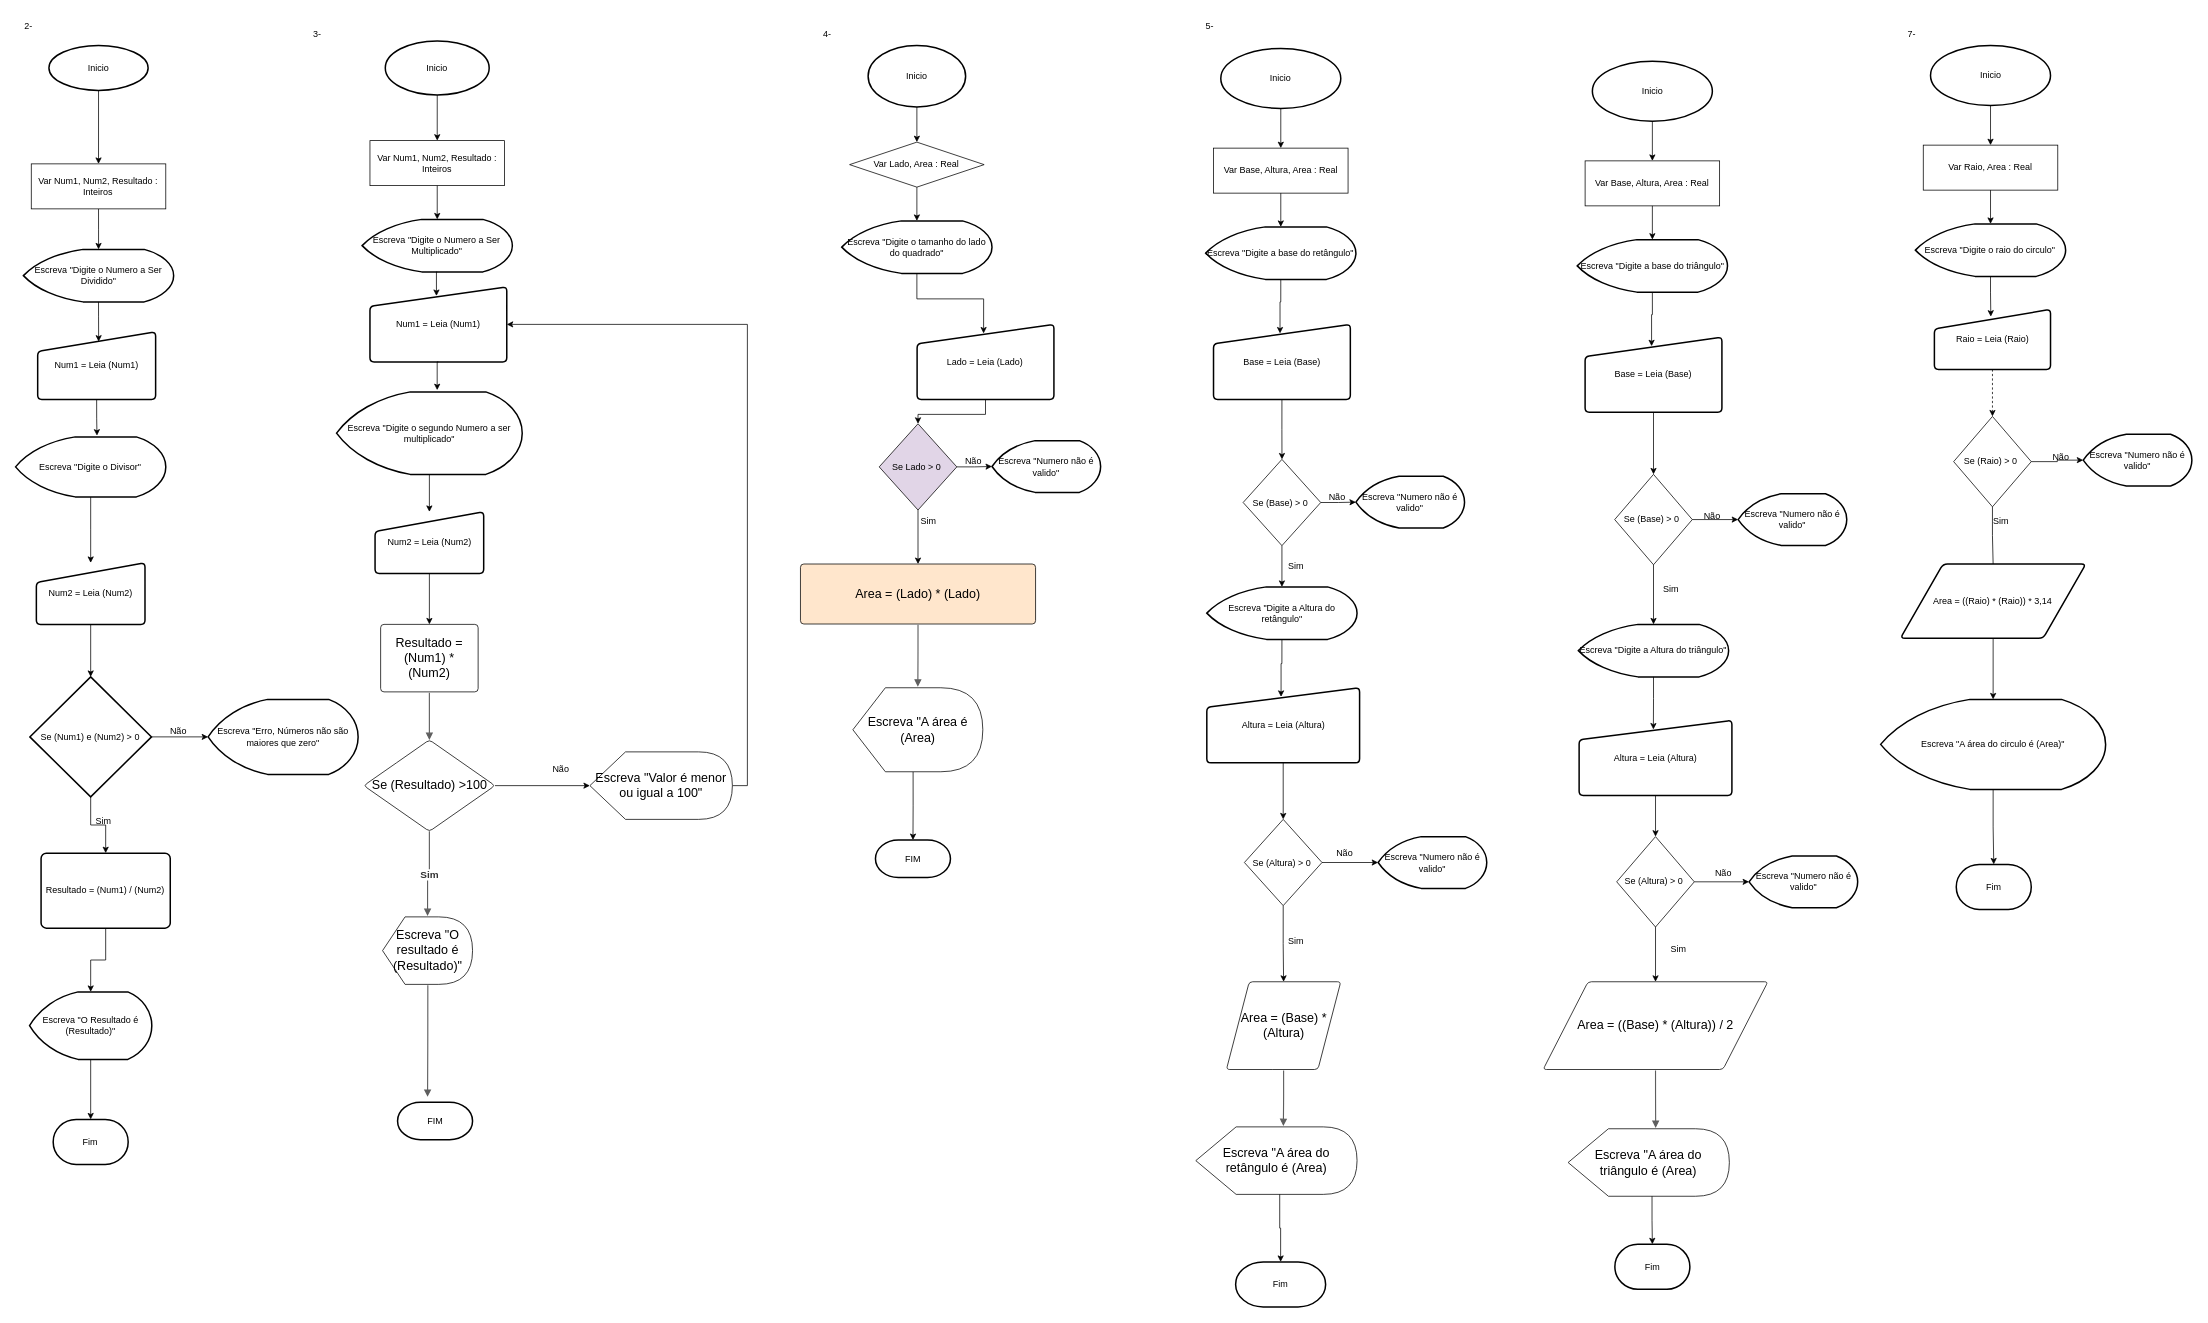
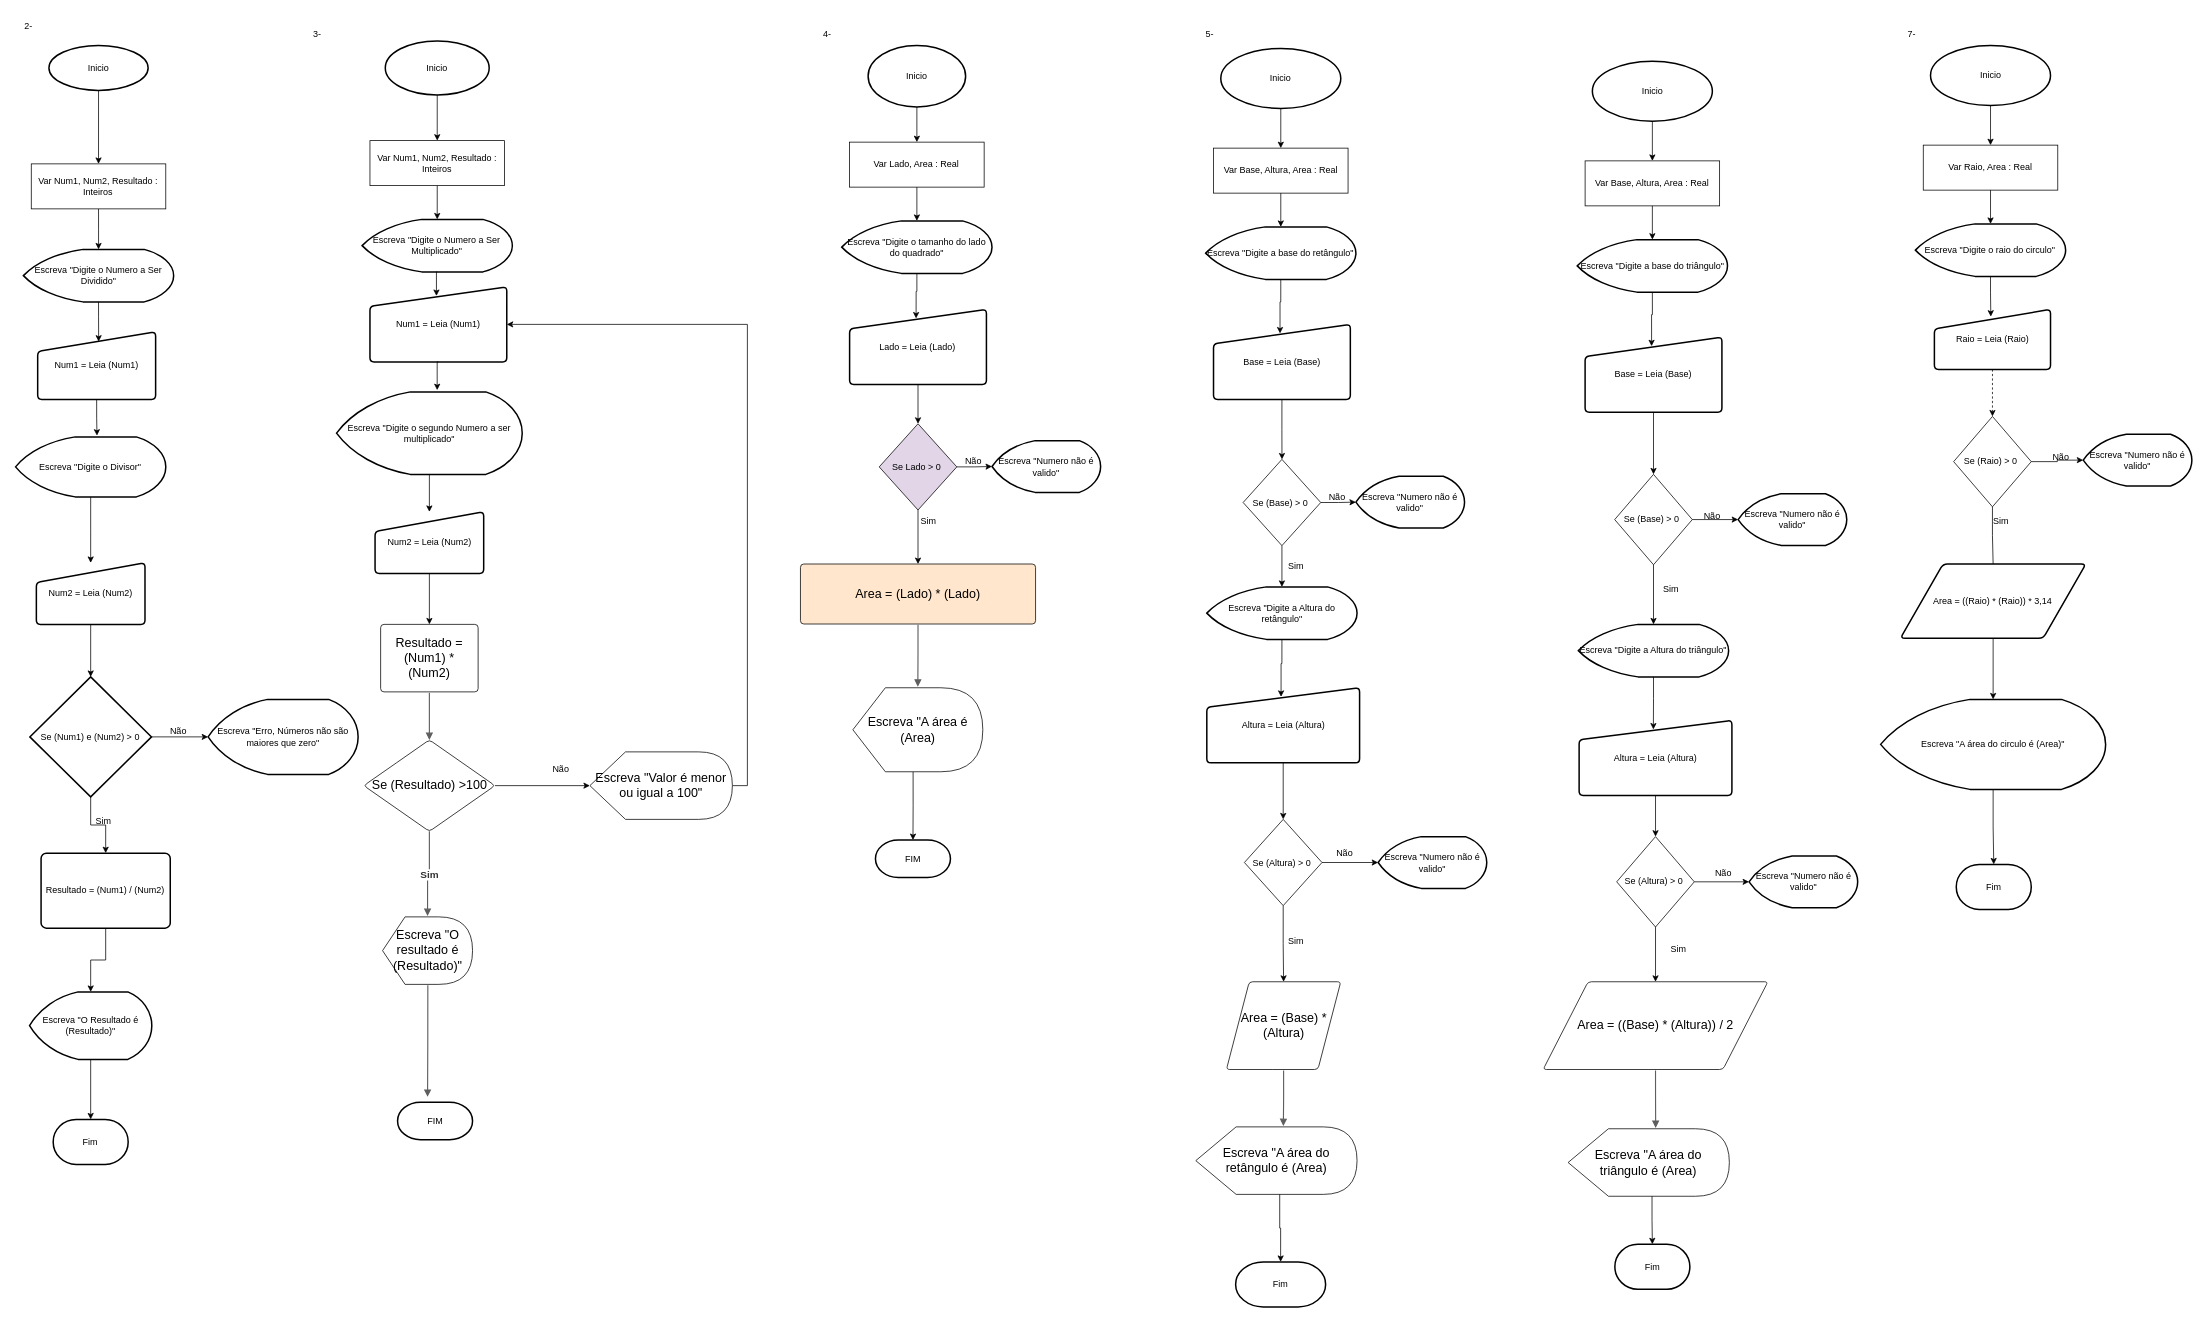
(1210, 27) -> (1210, 34)
(917, 165) -> (917, 165)
(986, 362) -> (918, 347)
